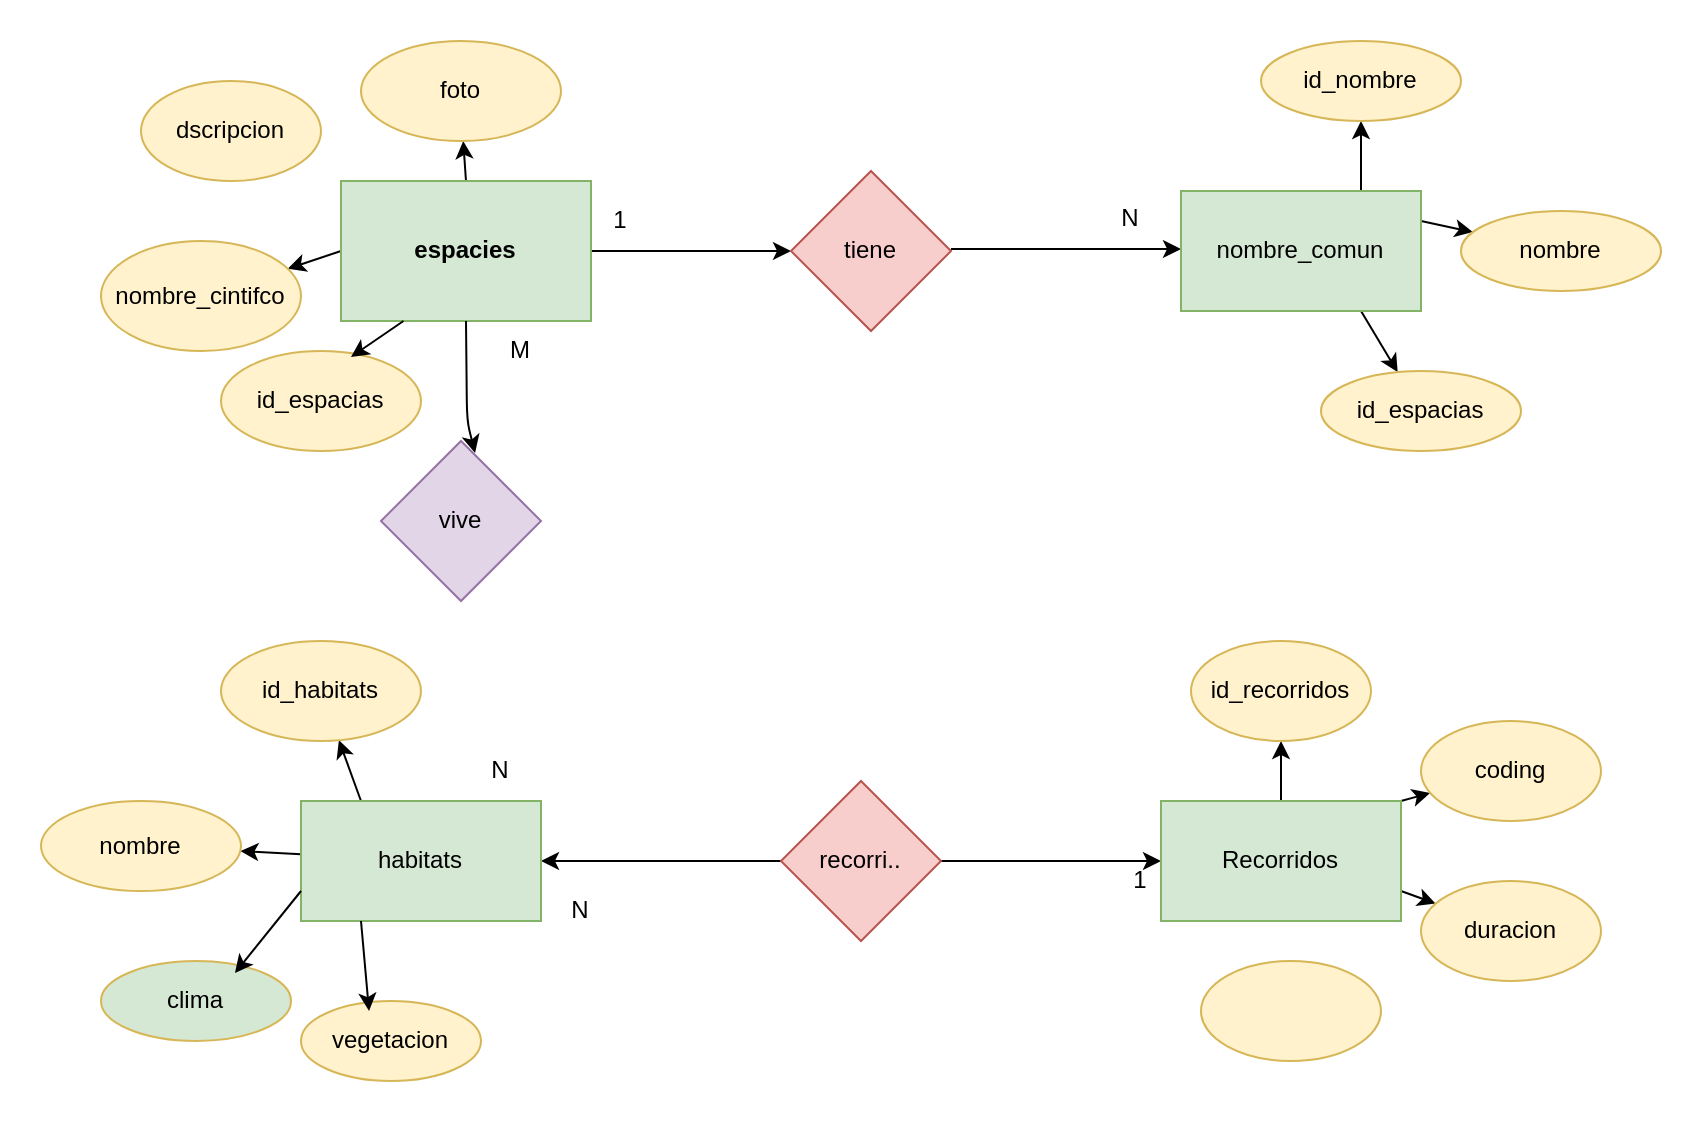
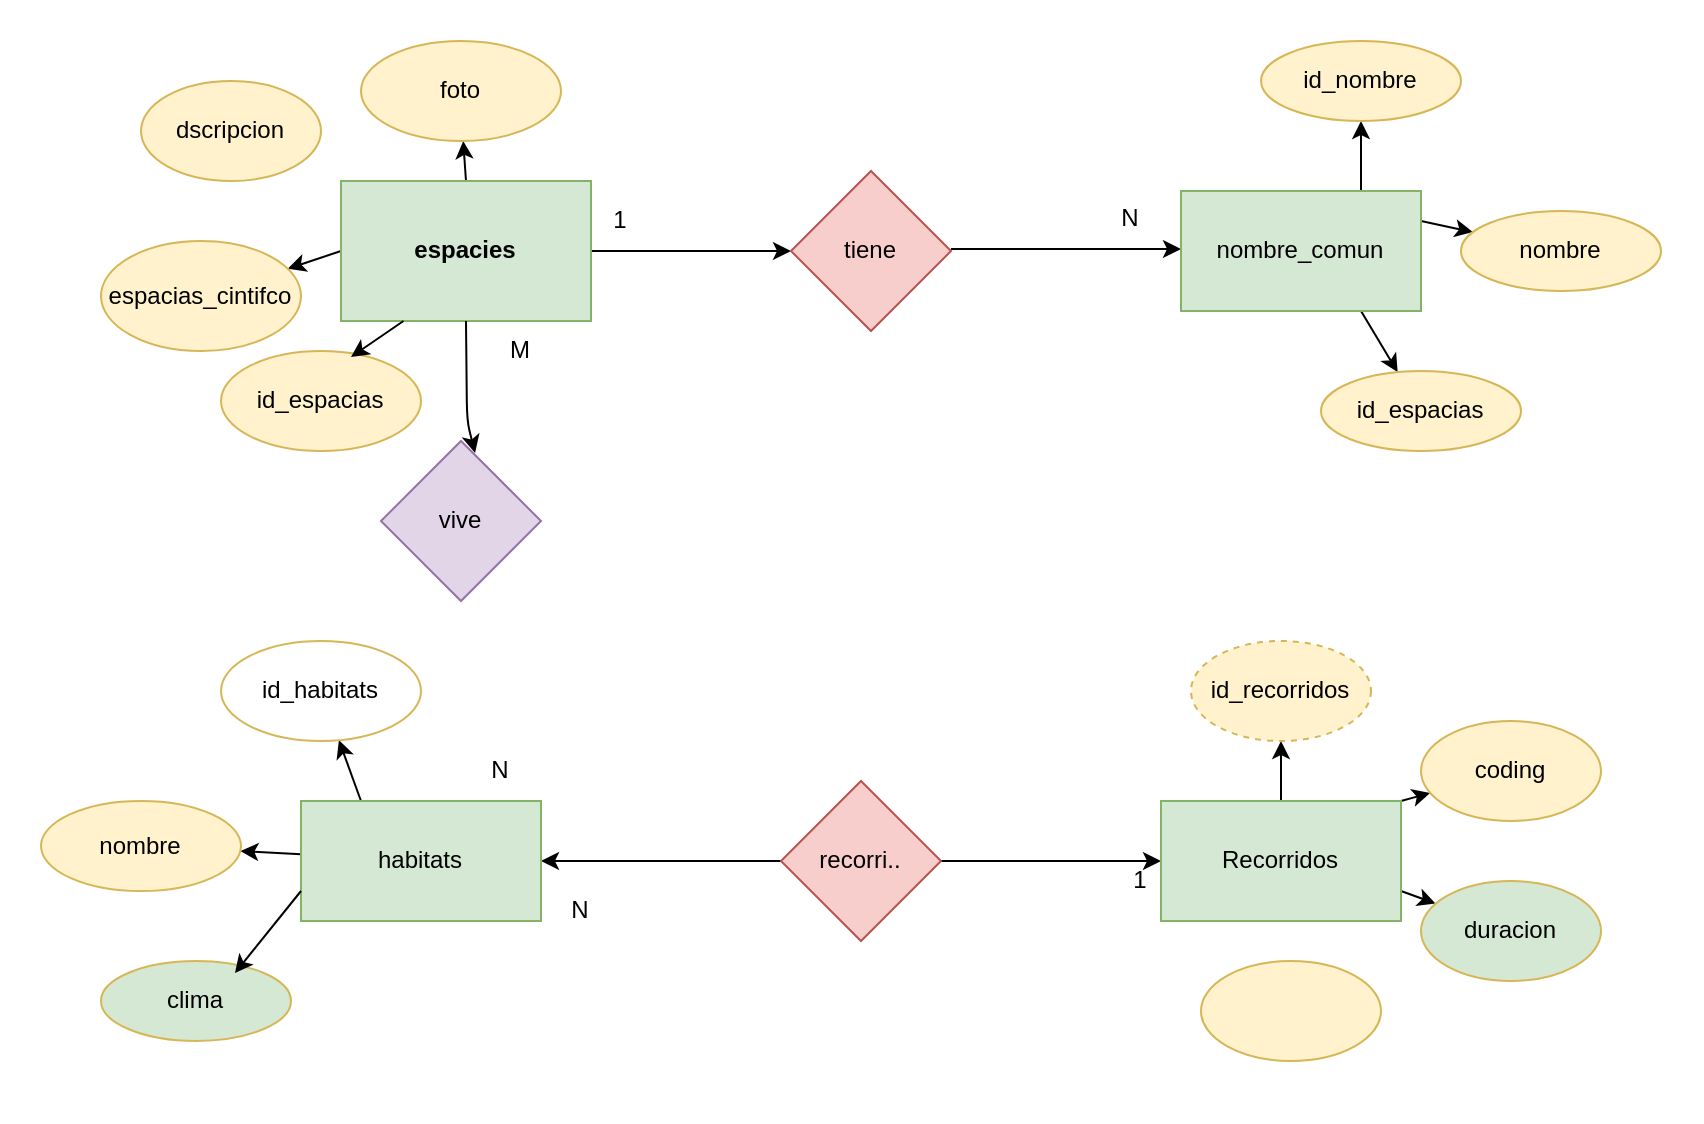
(201, 297) -> (201, 297)
(321, 691) -> (321, 691)
(1281, 691) -> (1281, 691)
(1511, 931) -> (1511, 931)
(364, 959) -> none
(391, 1041) -> none
